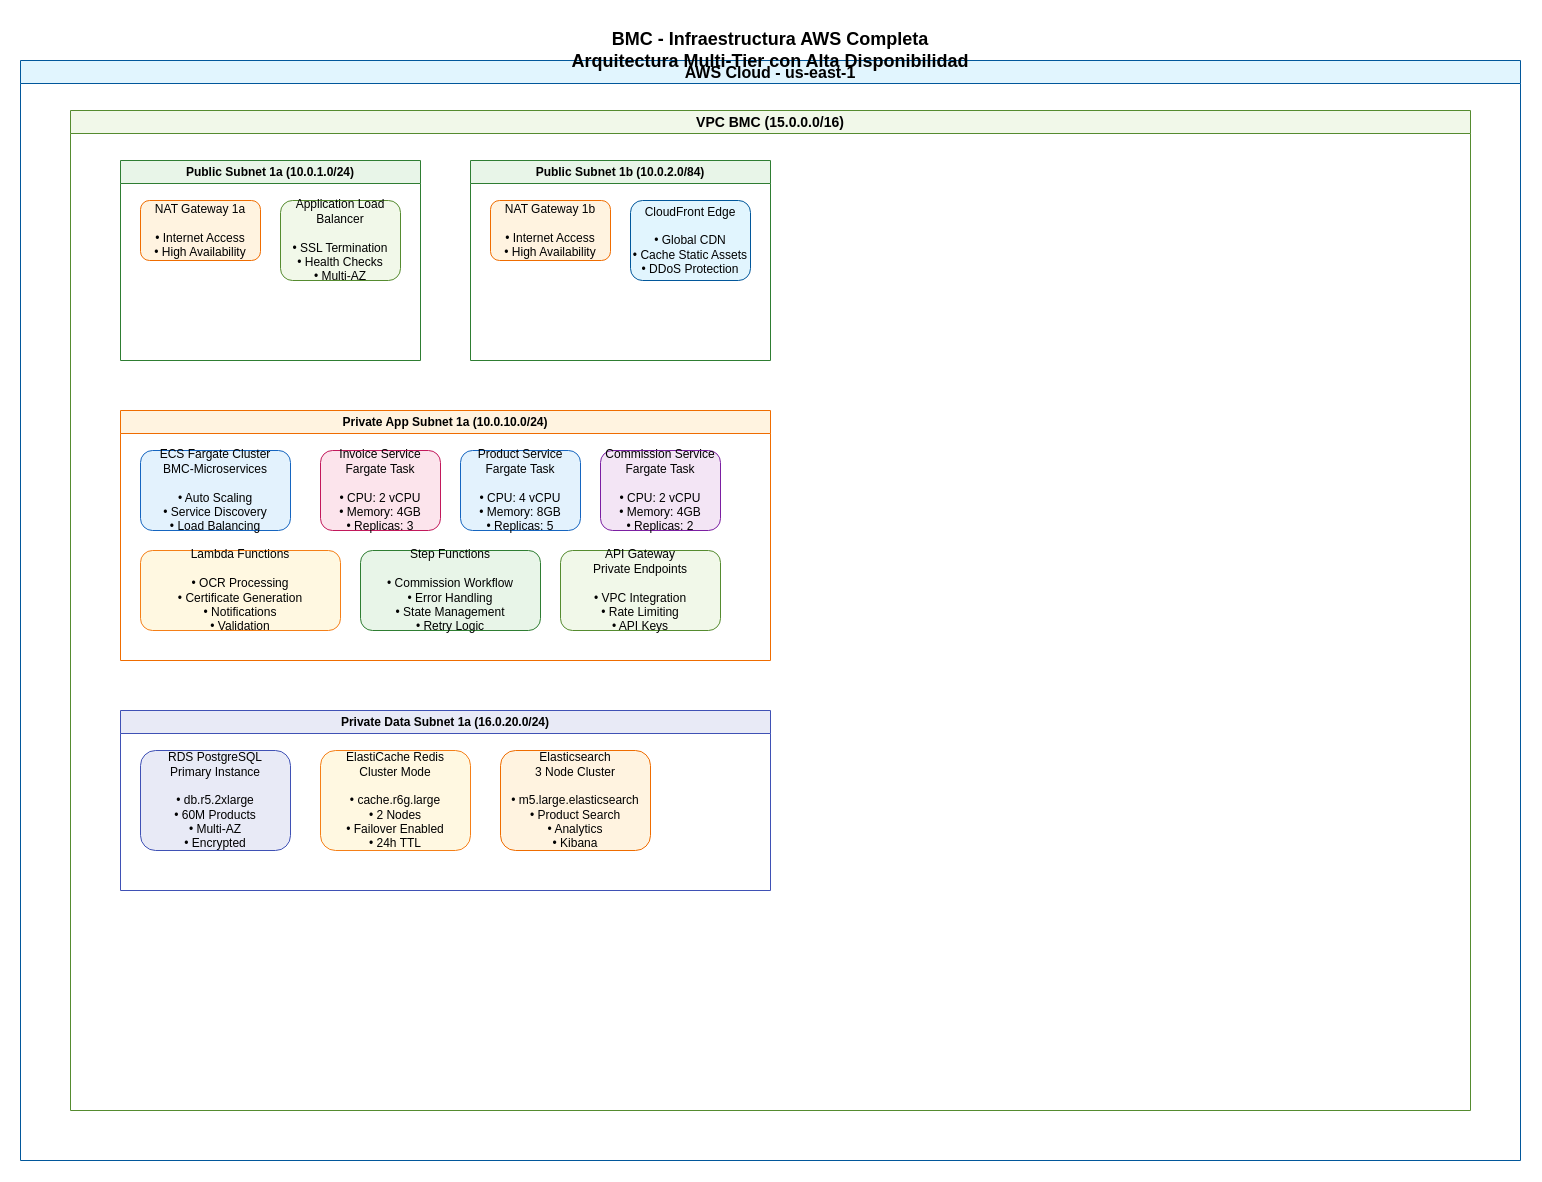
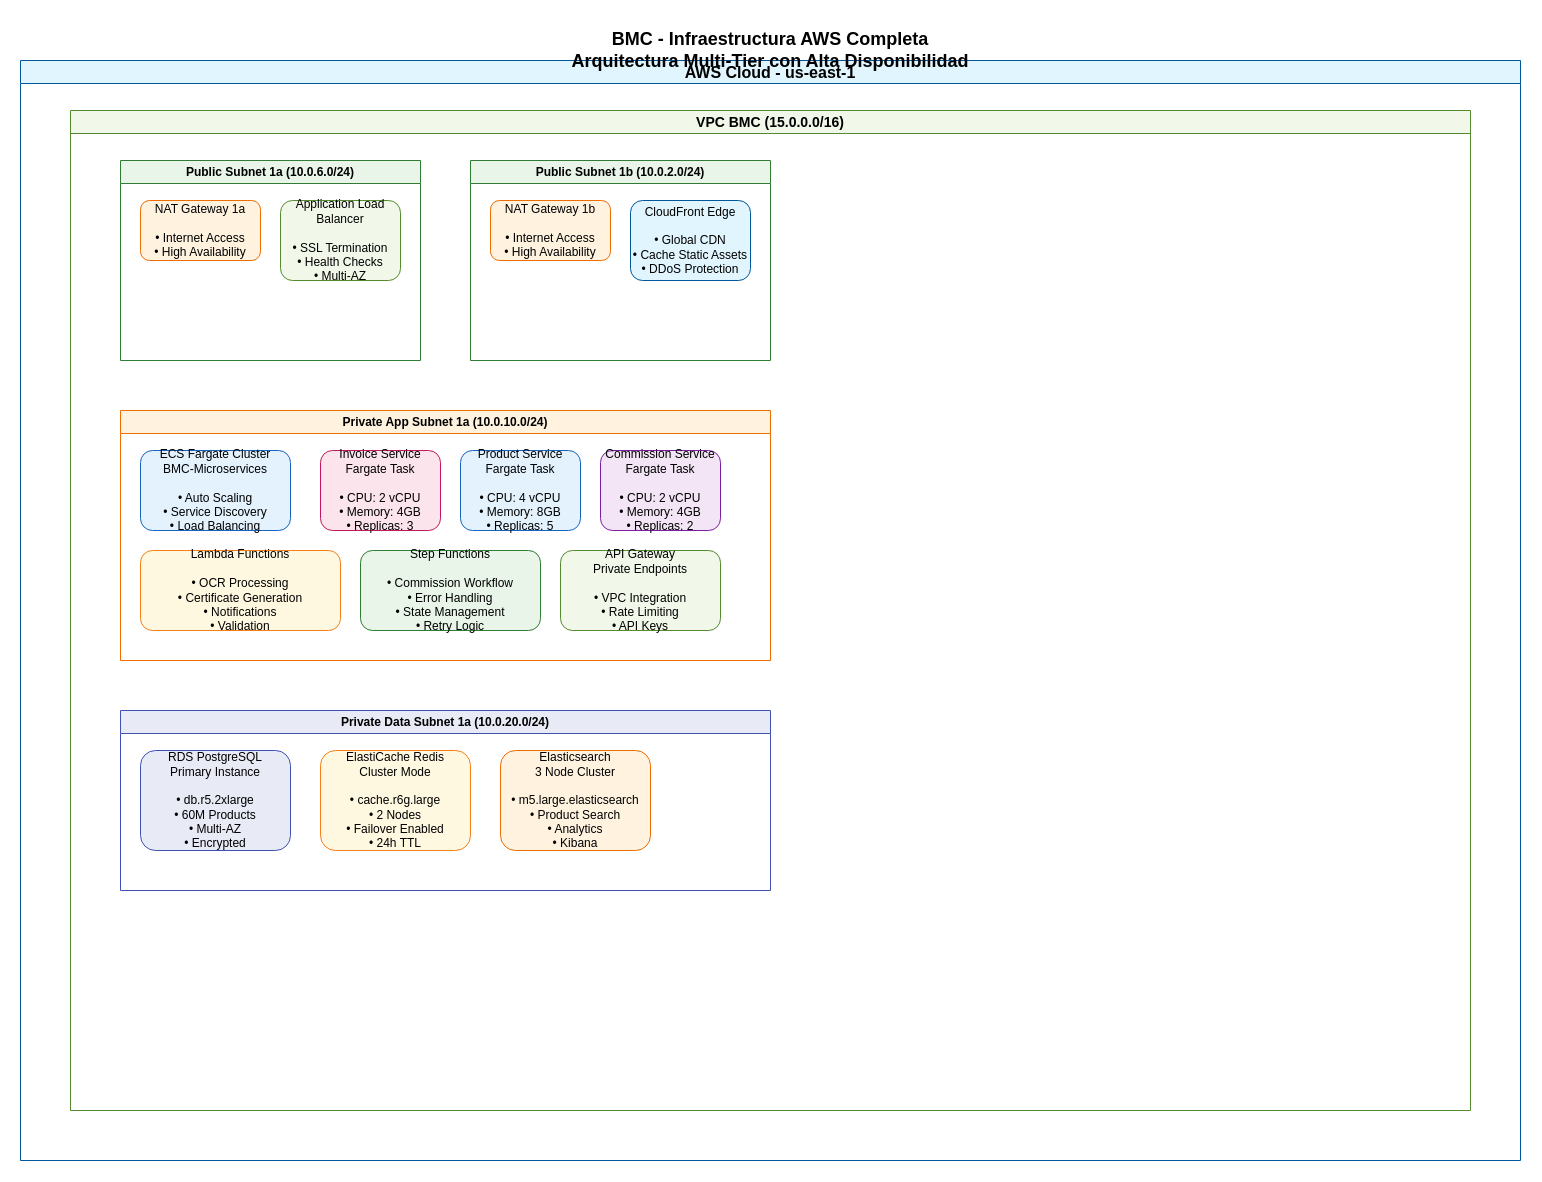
(271, 173) -> (271, 173)
(621, 173) -> (621, 173)
(446, 723) -> (446, 723)
